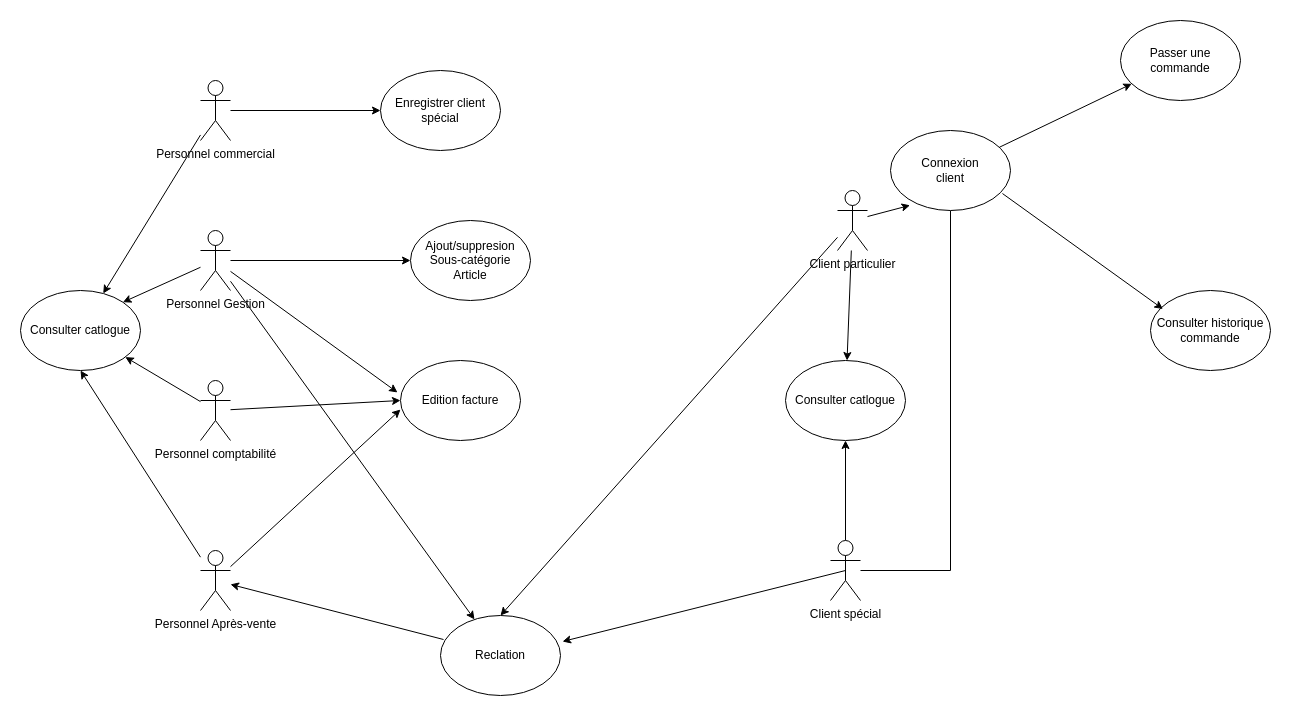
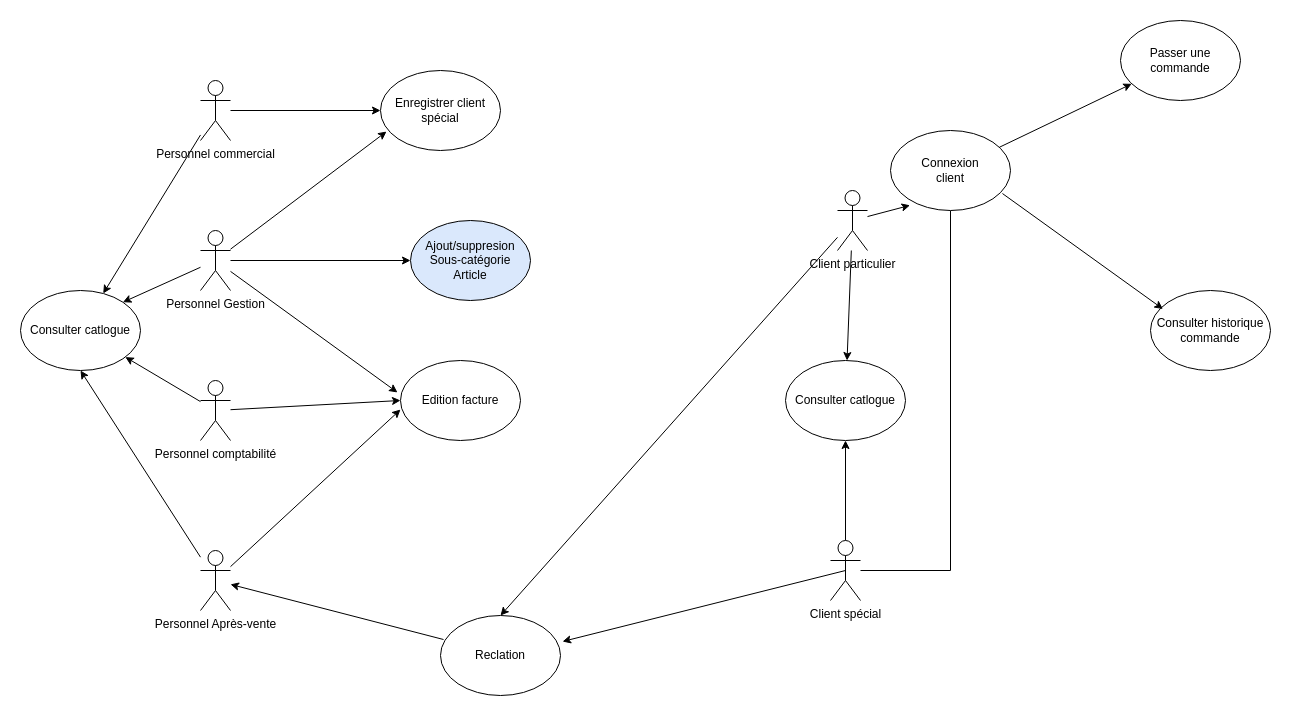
(471, 261) -> (471, 261)
(351, 448) -> (306, 192)
